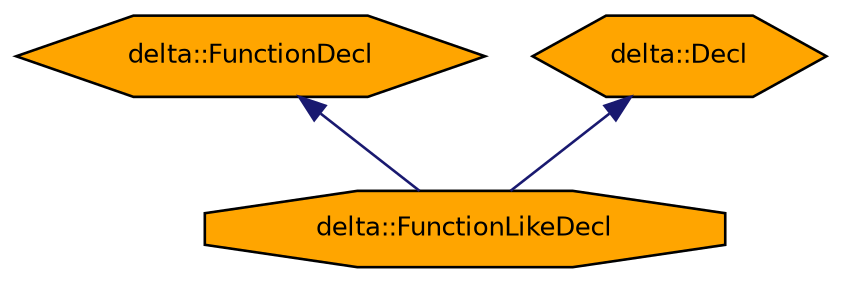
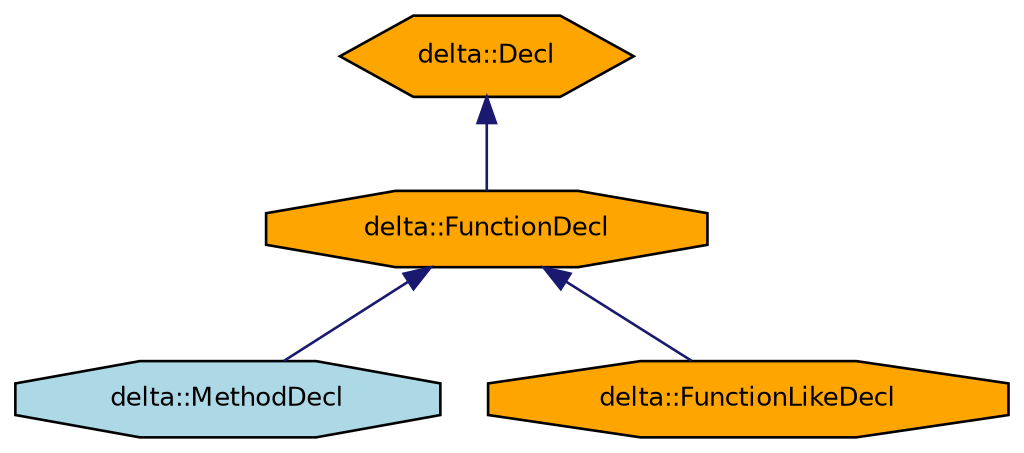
(251, 56) -> (487, 229)
(560, 152) -> (487, 157)
none -> (228, 399)
